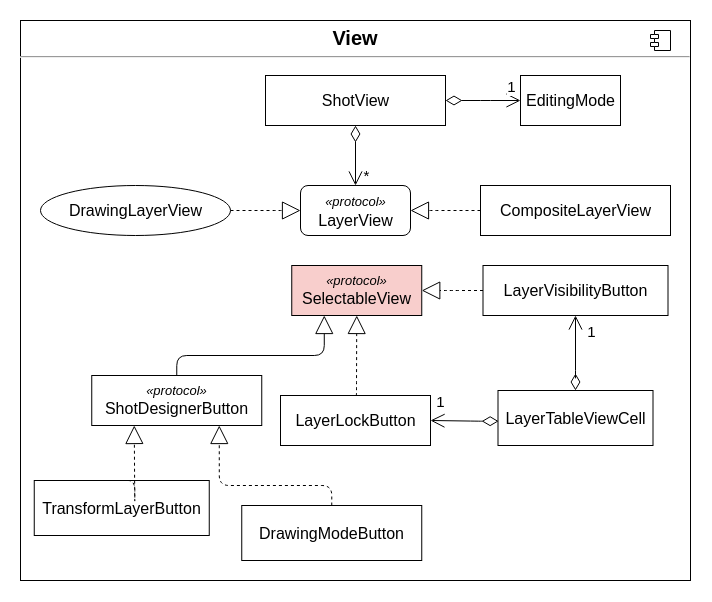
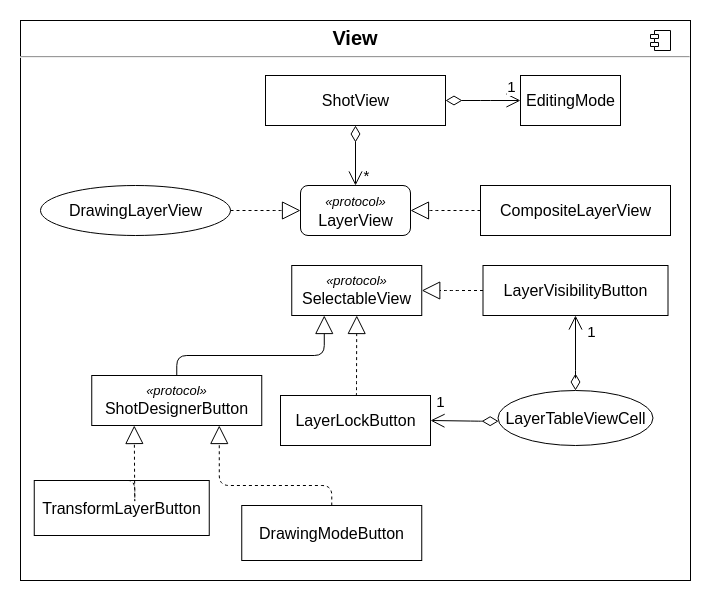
(357, 291) -> (357, 291)
(576, 418) -> (576, 418)
